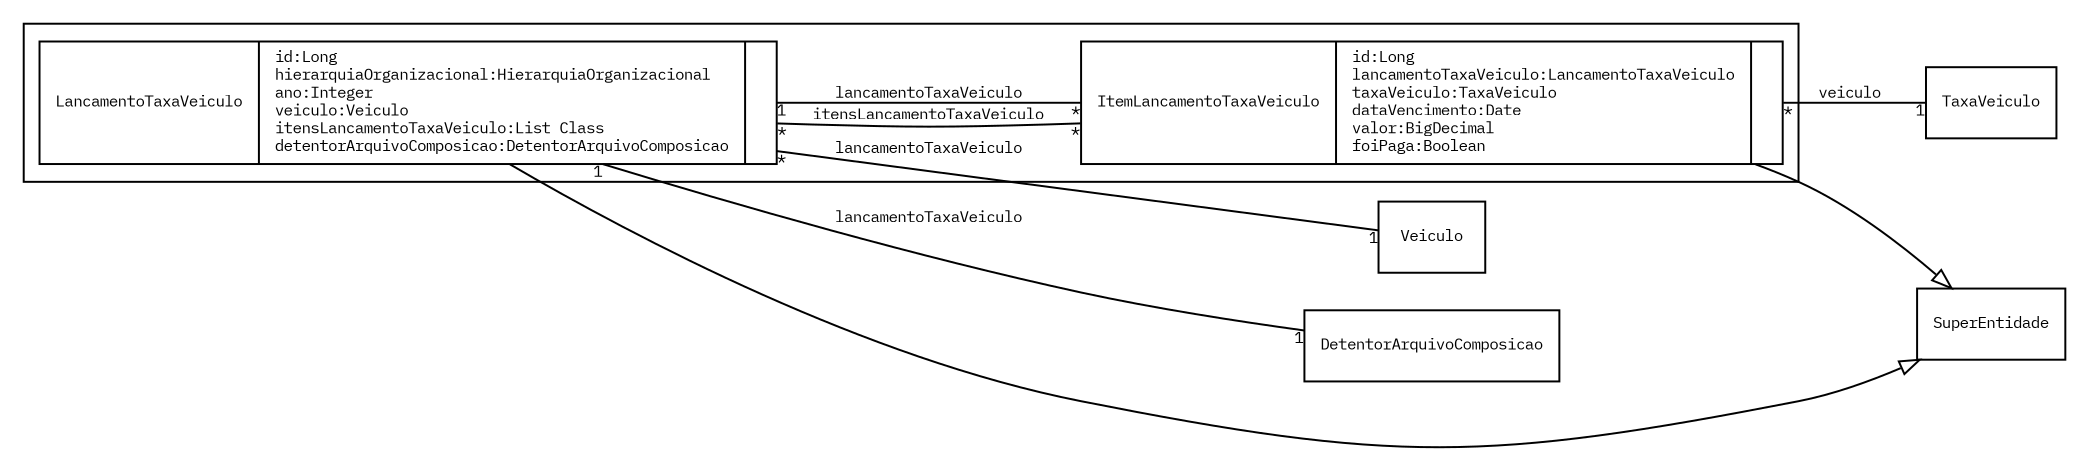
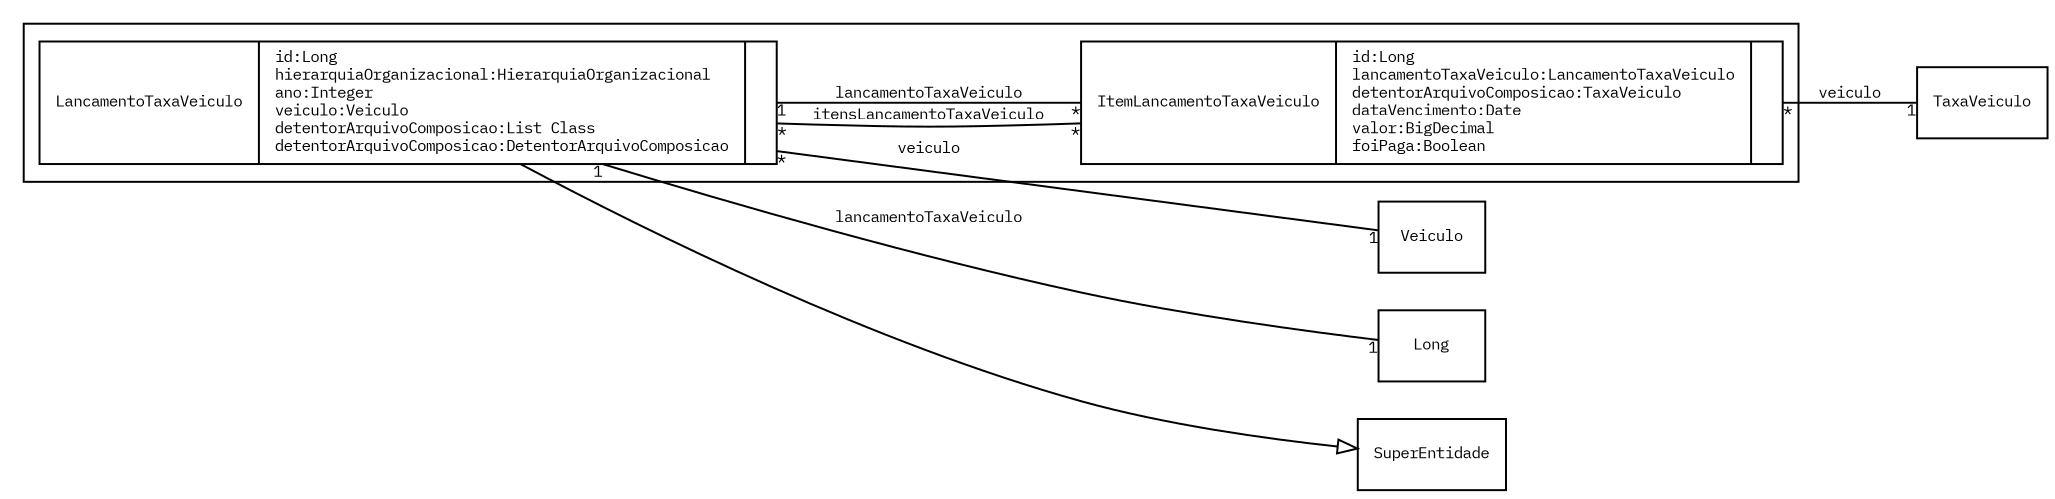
(1455, 93) -> (1517, 93)
(440, 128) -> (436, 128)
(929, 149) -> (929, 149)
(1851, 211) -> none
(1432, 346) -> (1432, 346)
